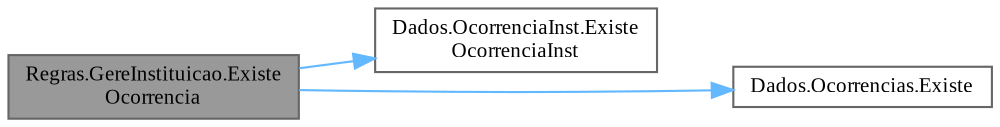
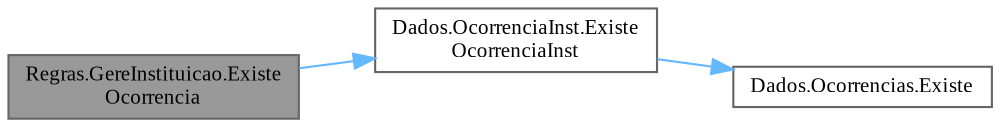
(505, 92) -> (685, 63)
